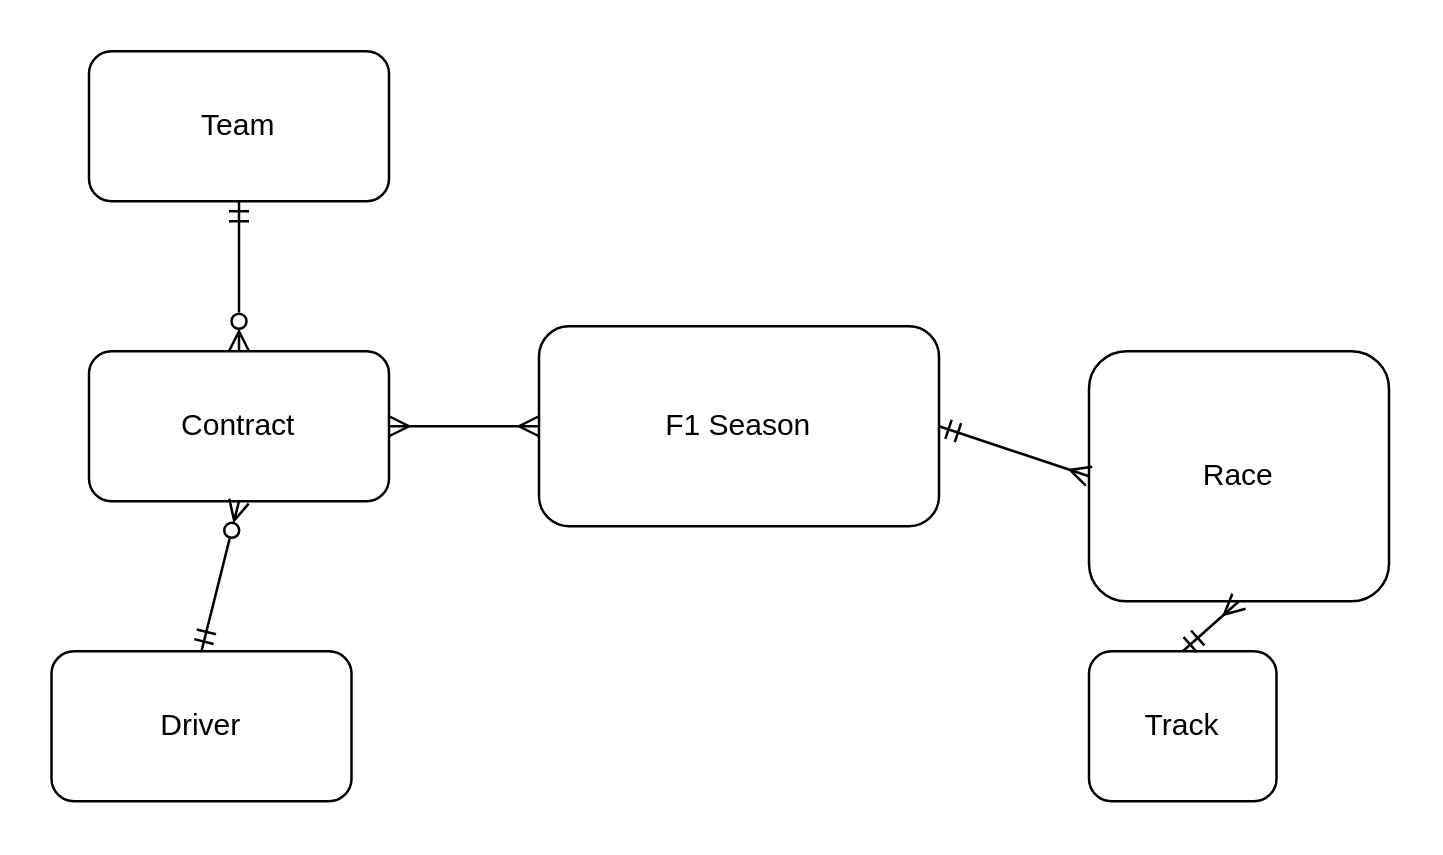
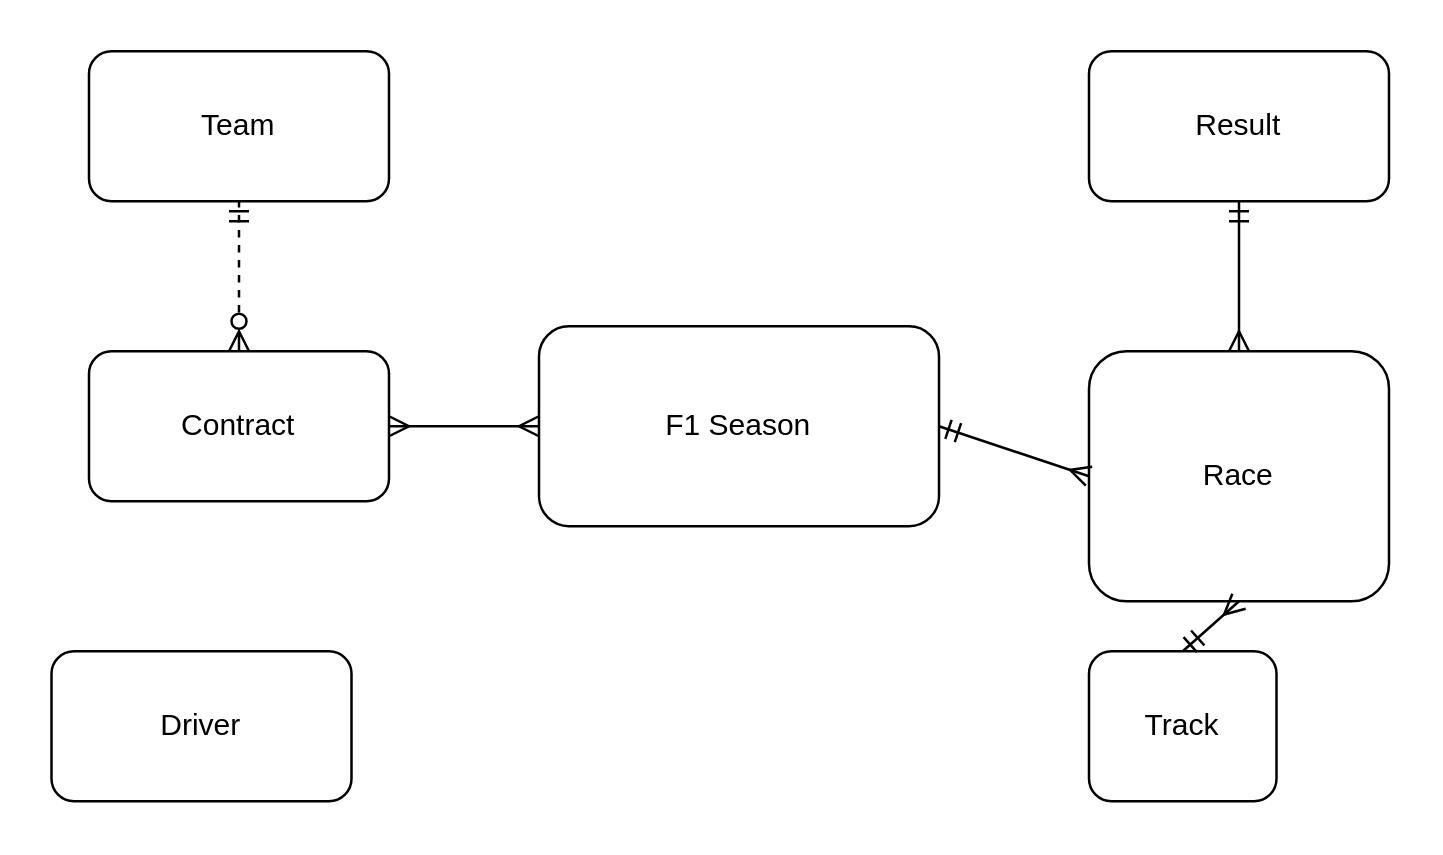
none -> (1239, 126)
(239, 256) -> (239, 256)
none -> (1239, 276)
(215, 595) -> none
